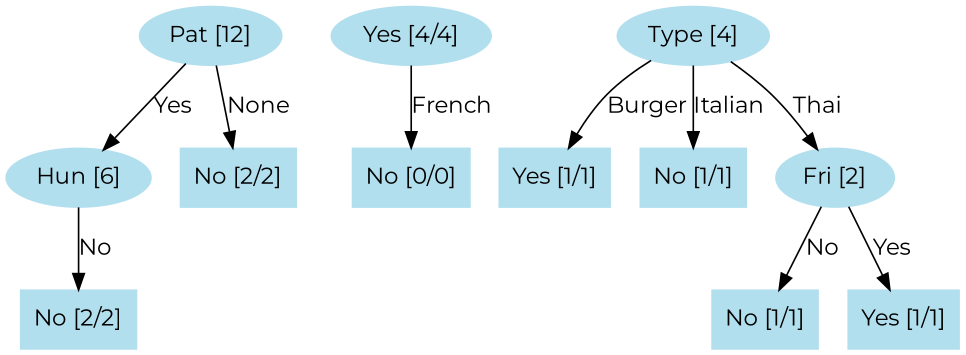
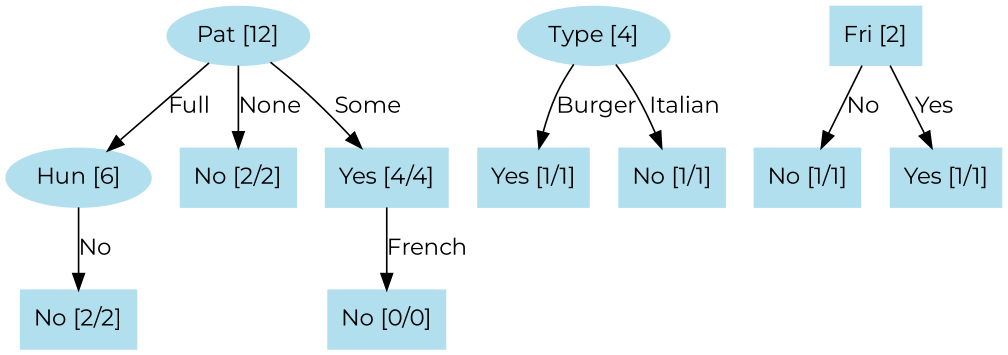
(411, 36) -> (387, 178)
(773, 96) -> none
none -> (312, 98)
(173, 107) -> (189, 107)
(835, 178) -> (876, 36)
